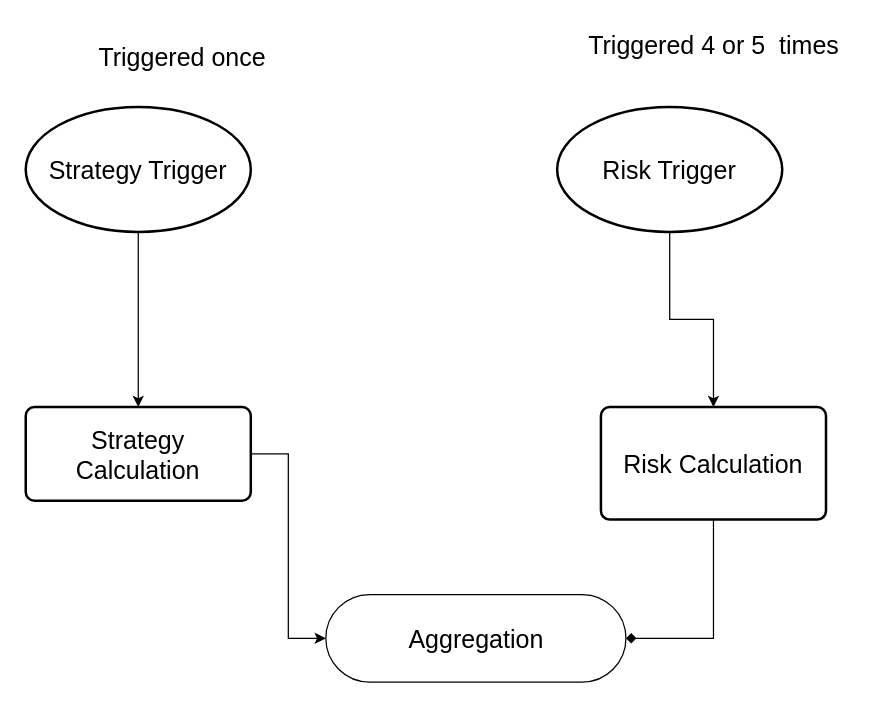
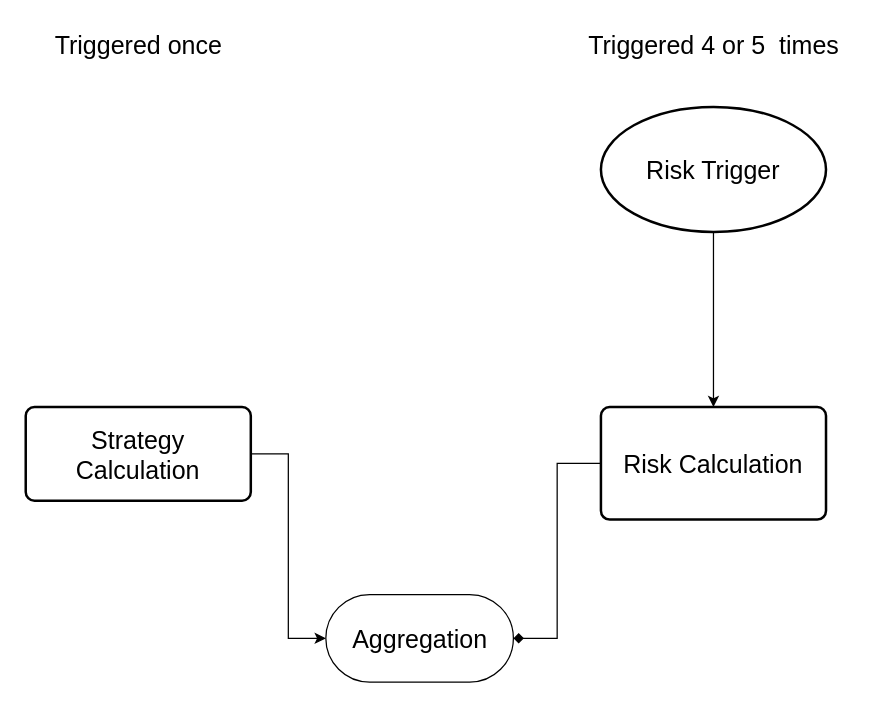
(182, 57) -> (138, 44)
(138, 169) -> none
(669, 169) -> (713, 169)
(138, 315) -> none
(476, 638) -> (419, 638)
